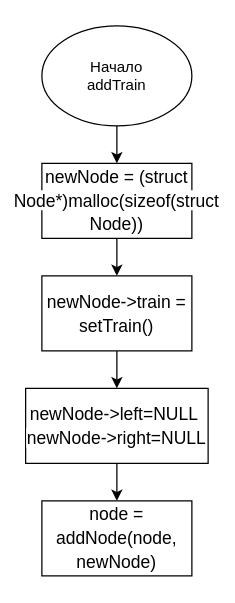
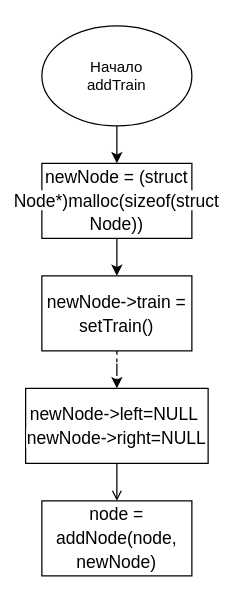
(117, 358) -> (117, 358)
(117, 491) -> (117, 492)
